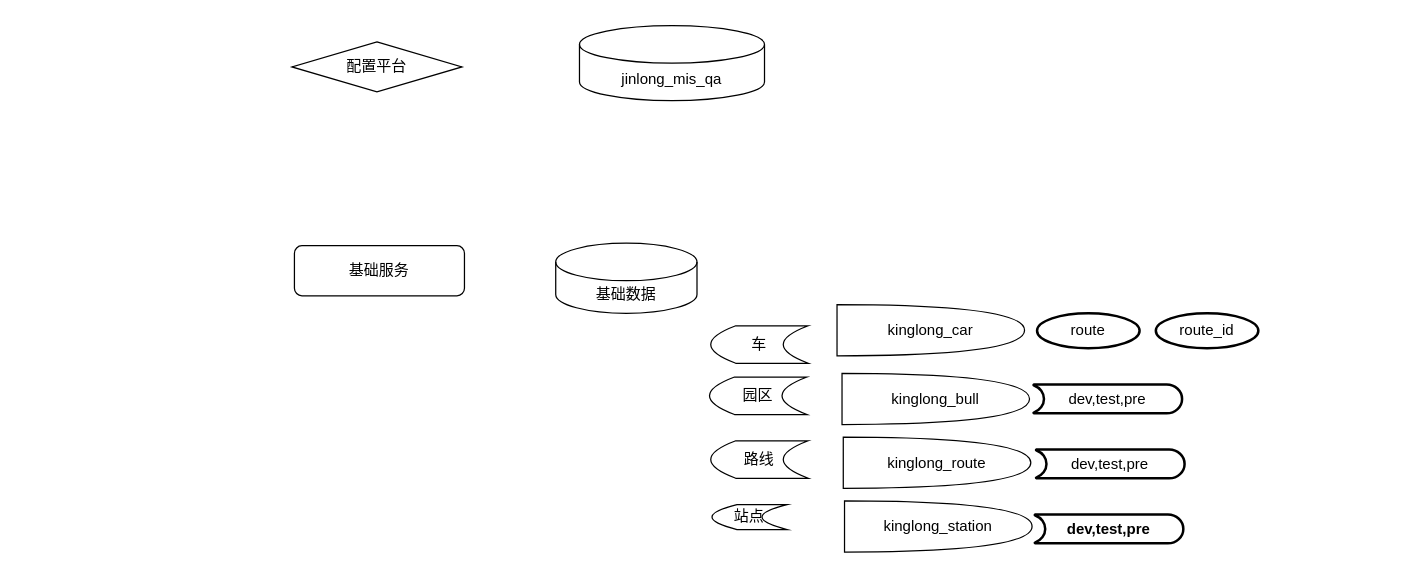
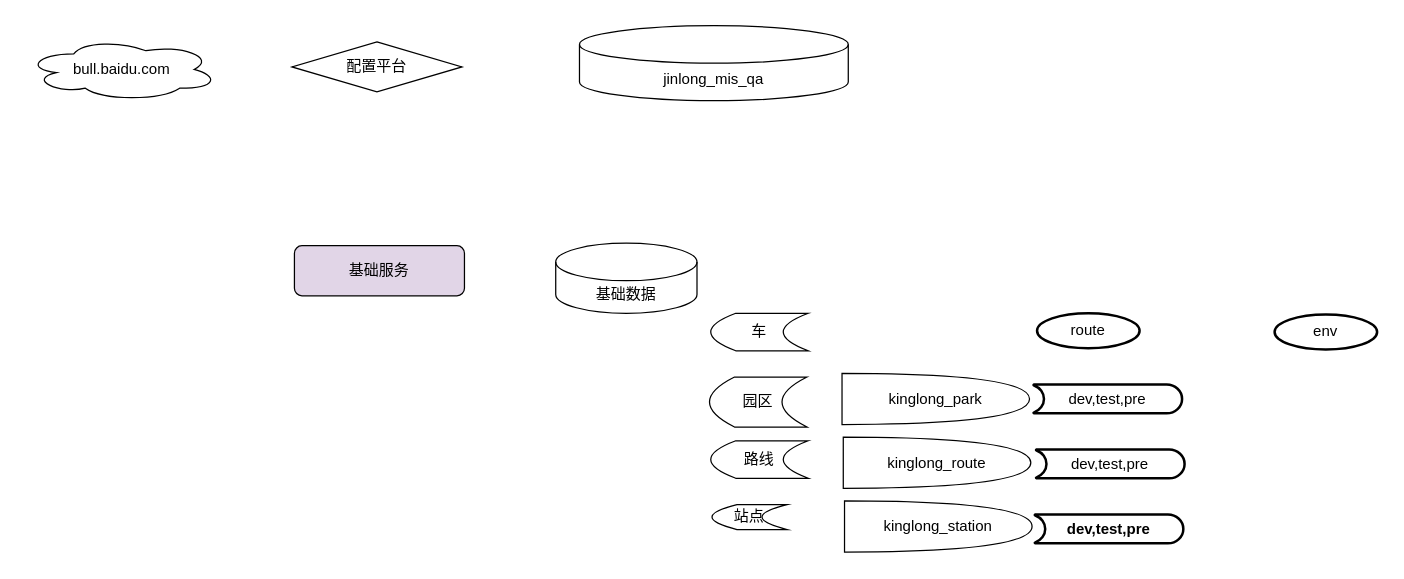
(672, 63) -> (714, 63)
none -> (122, 69)
(379, 271) -> (379, 271)
(931, 330) -> none
(1207, 331) -> none
none -> (1326, 332)
(759, 344) -> (759, 332)
(758, 396) -> (758, 402)
(936, 399) -> (936, 399)
